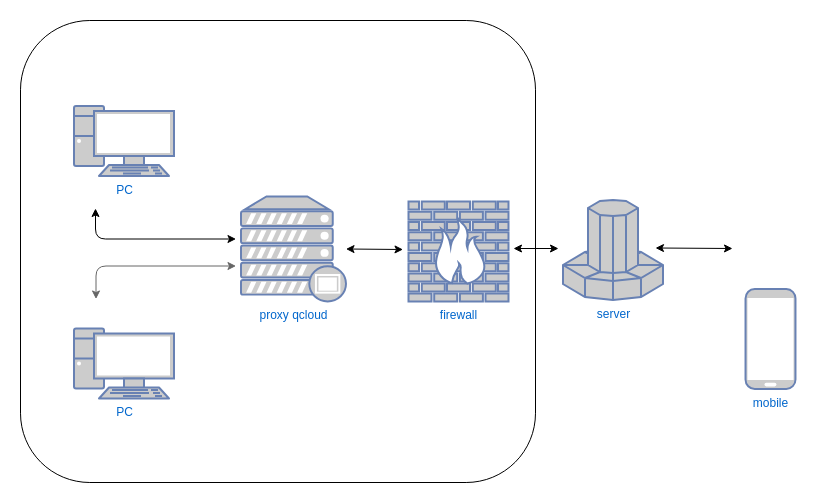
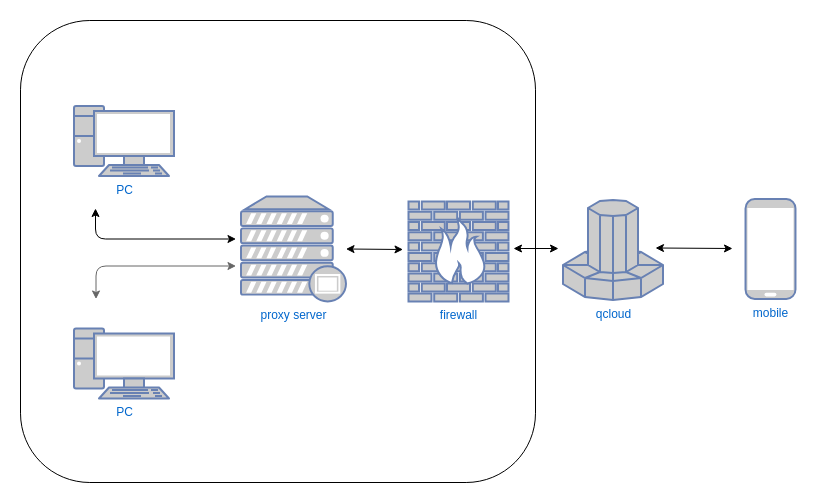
(614, 315) -> (614, 315)
(294, 316) -> (294, 316)
(771, 339) -> (771, 249)
